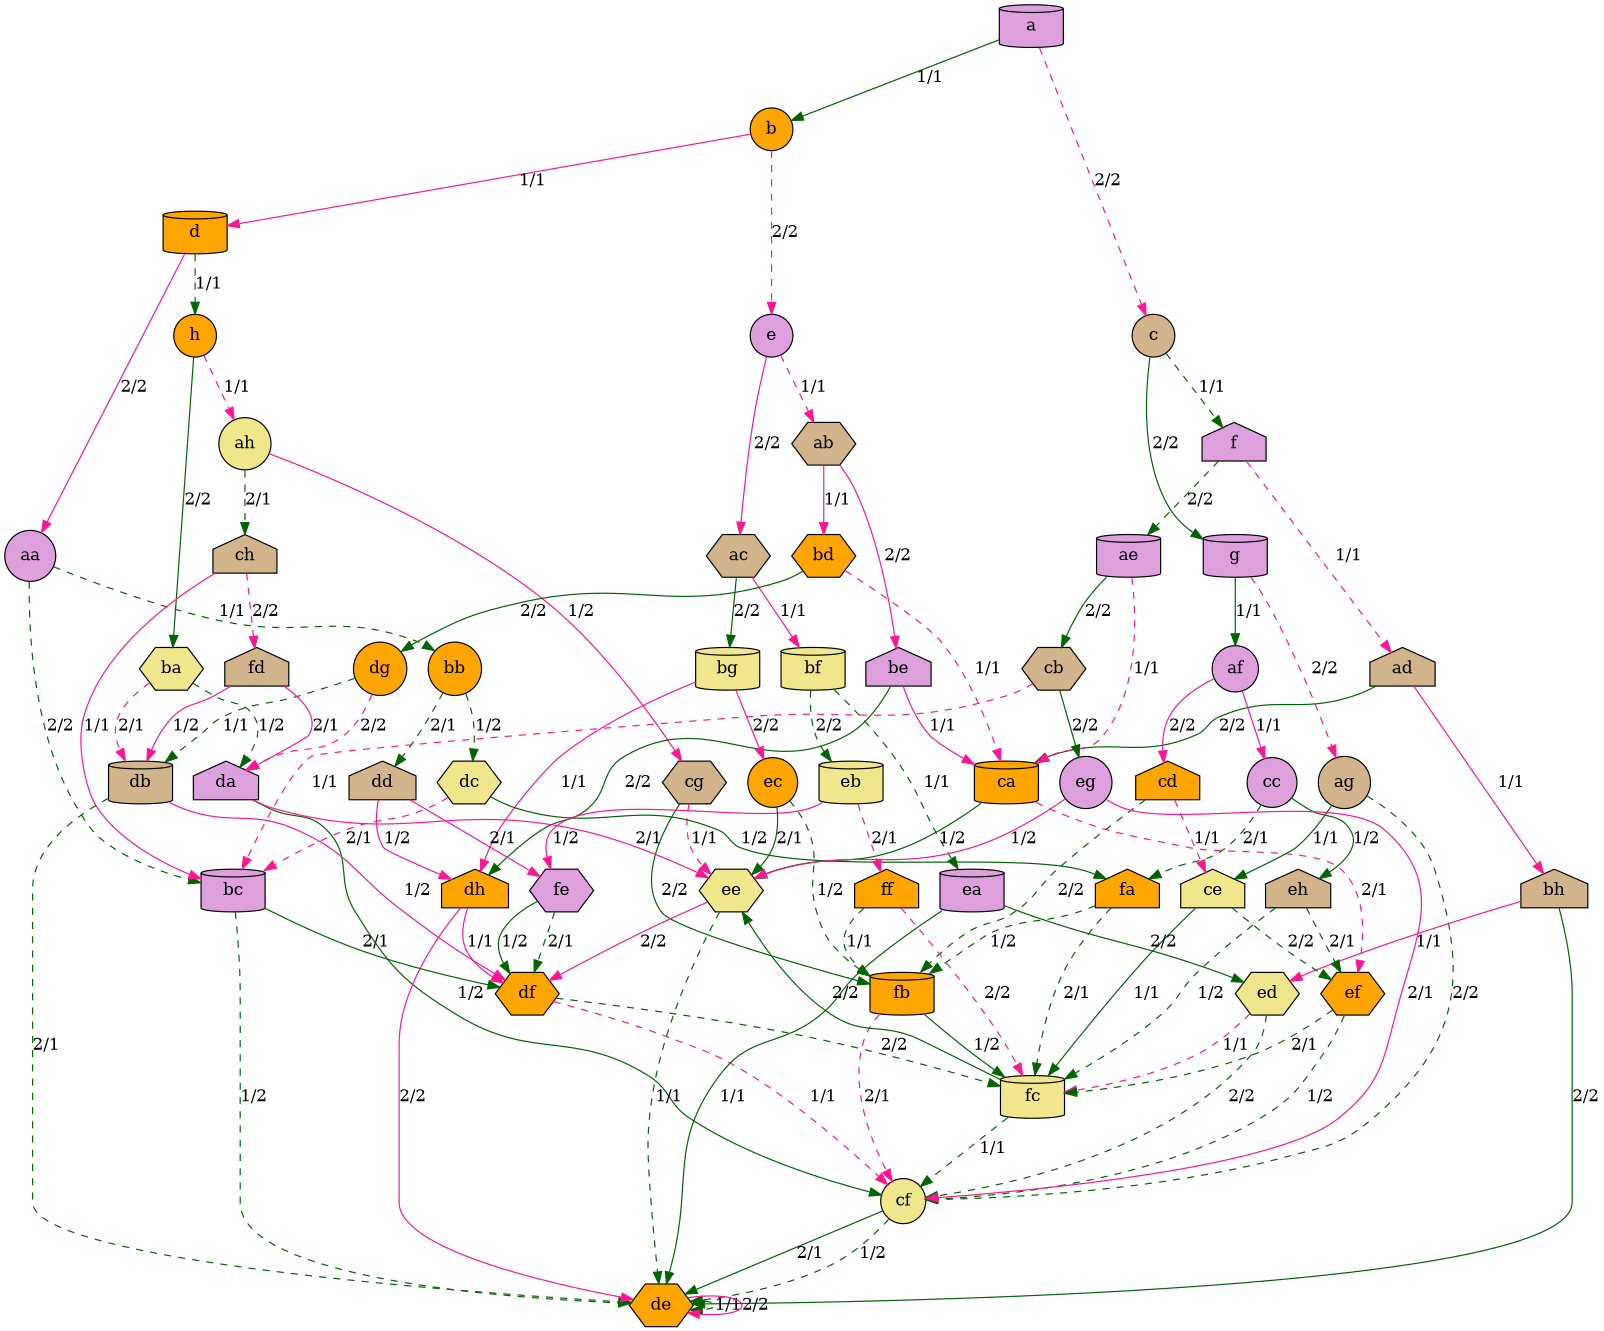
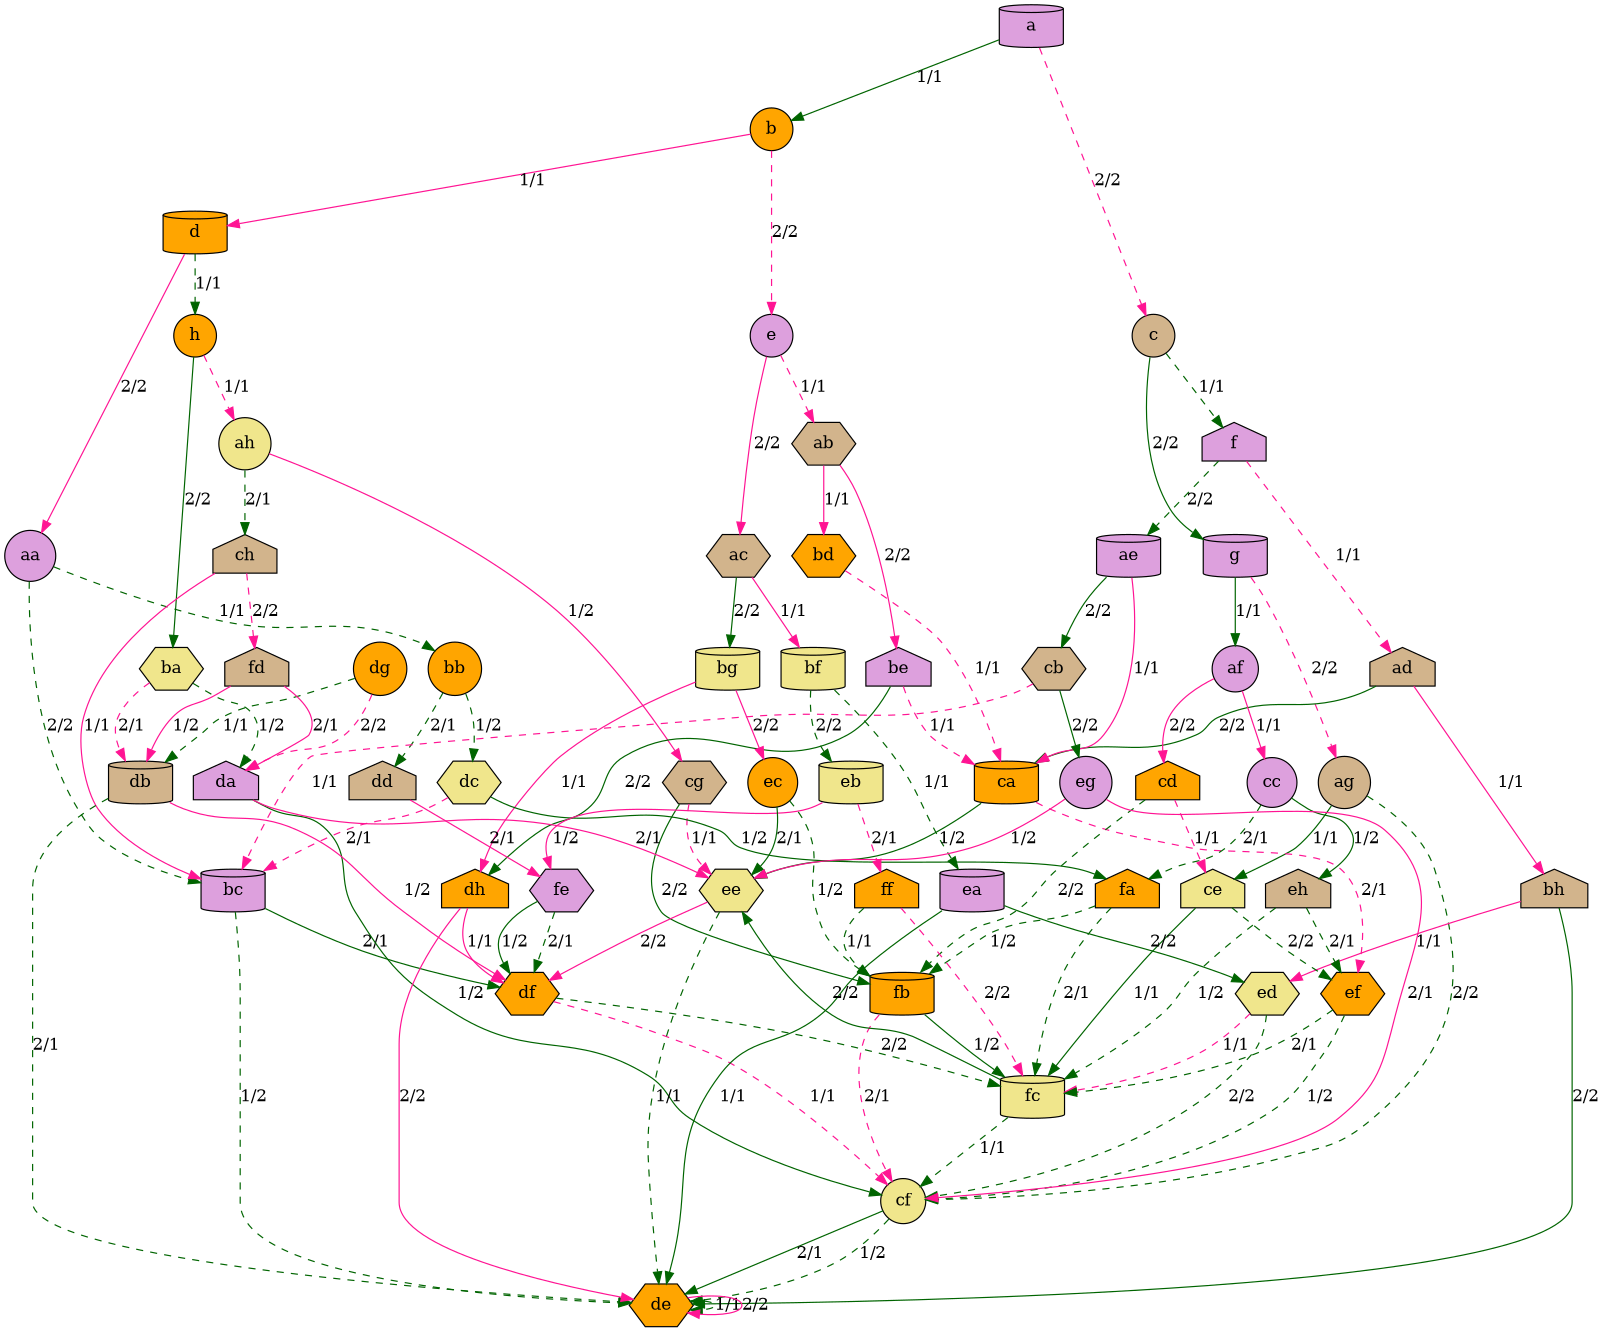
(604, 593) -> none
(1126, 689) -> (1126, 689)
(925, 730) -> (925, 730)
(389, 851) -> none
